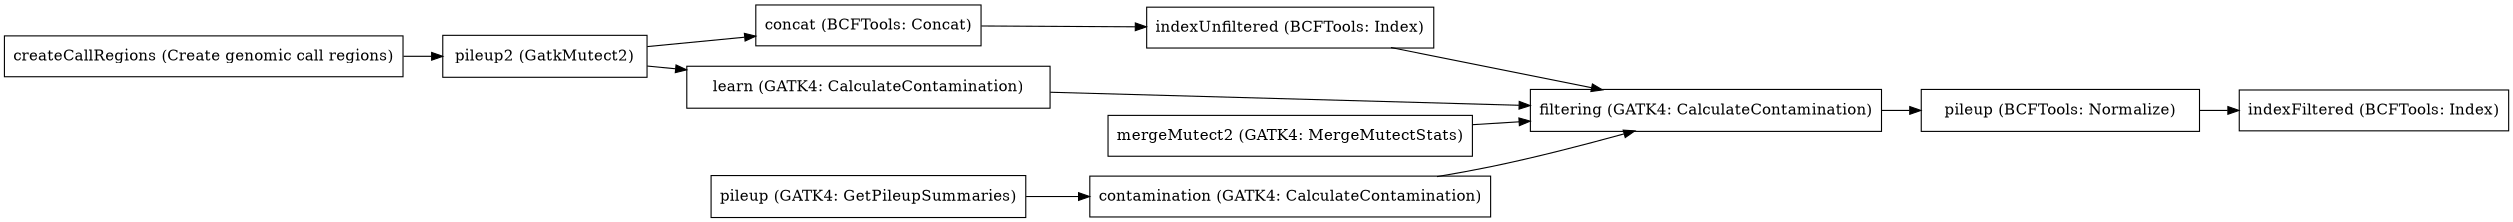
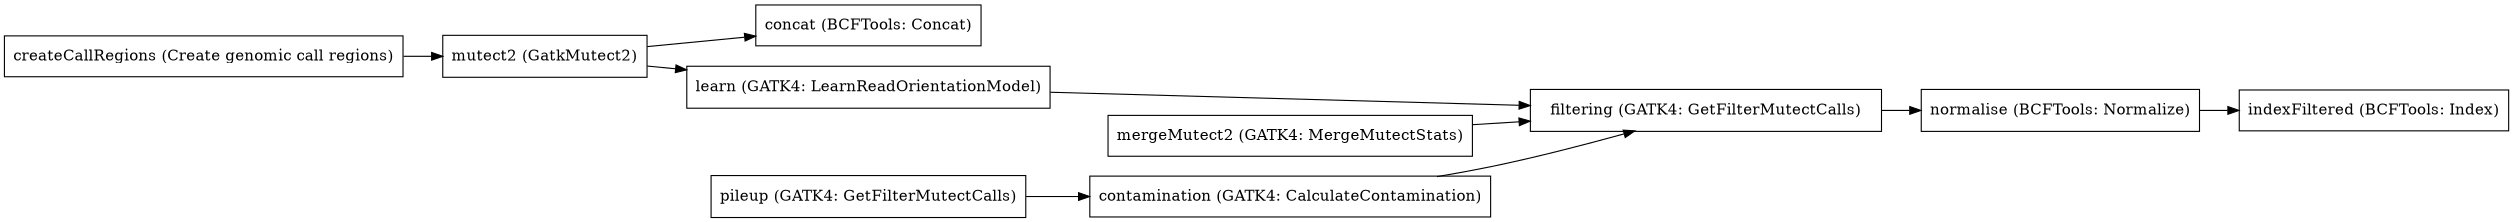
(1290, 28) -> none
(545, 56) -> (545, 56)
(868, 87) -> (868, 87)
(1706, 110) -> (1706, 110)
(2060, 110) -> (2060, 110)
(868, 197) -> (868, 197)
